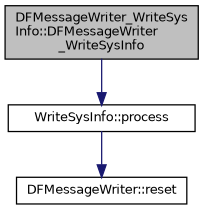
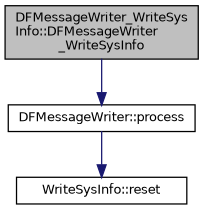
(102, 118) -> (102, 118)
(102, 191) -> (102, 191)
